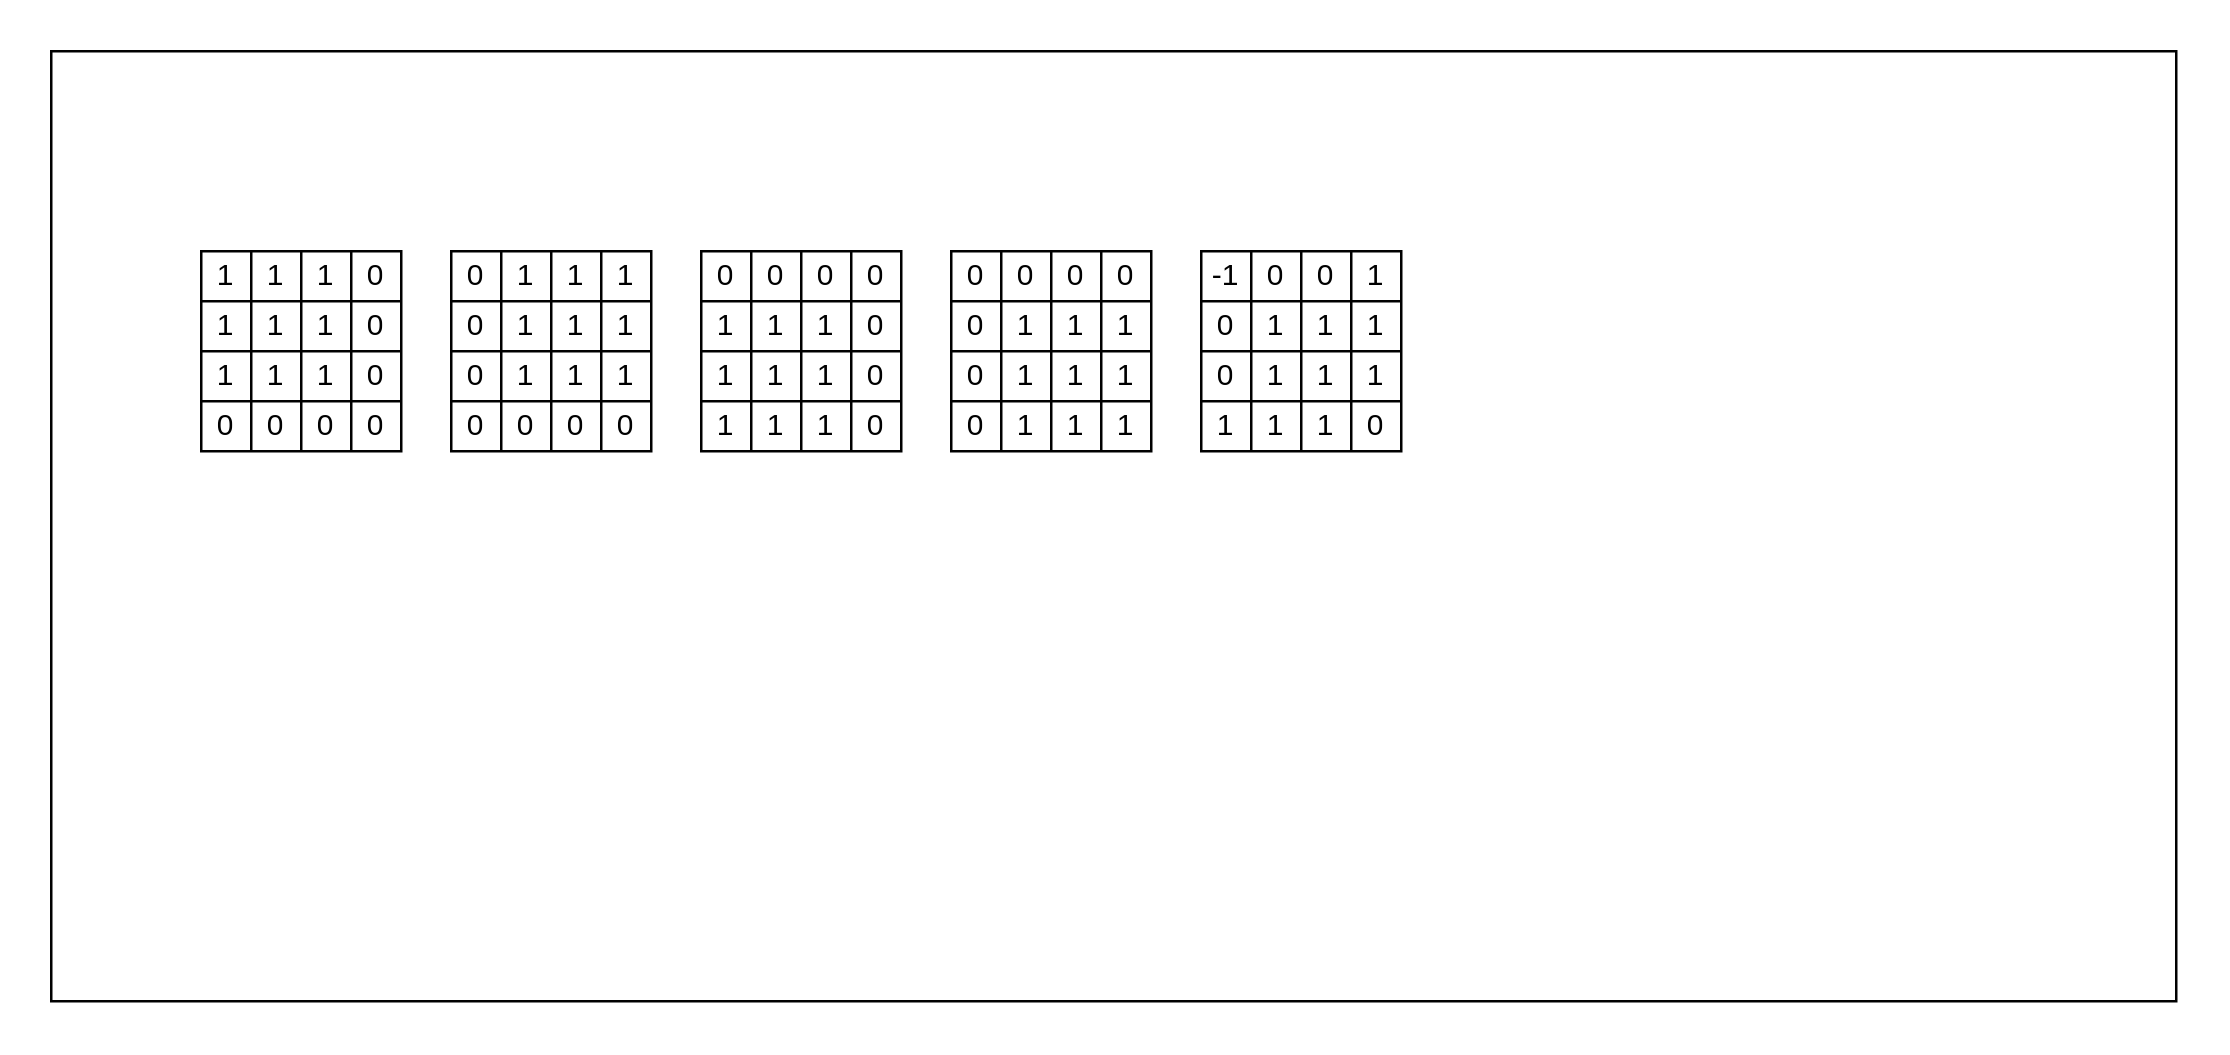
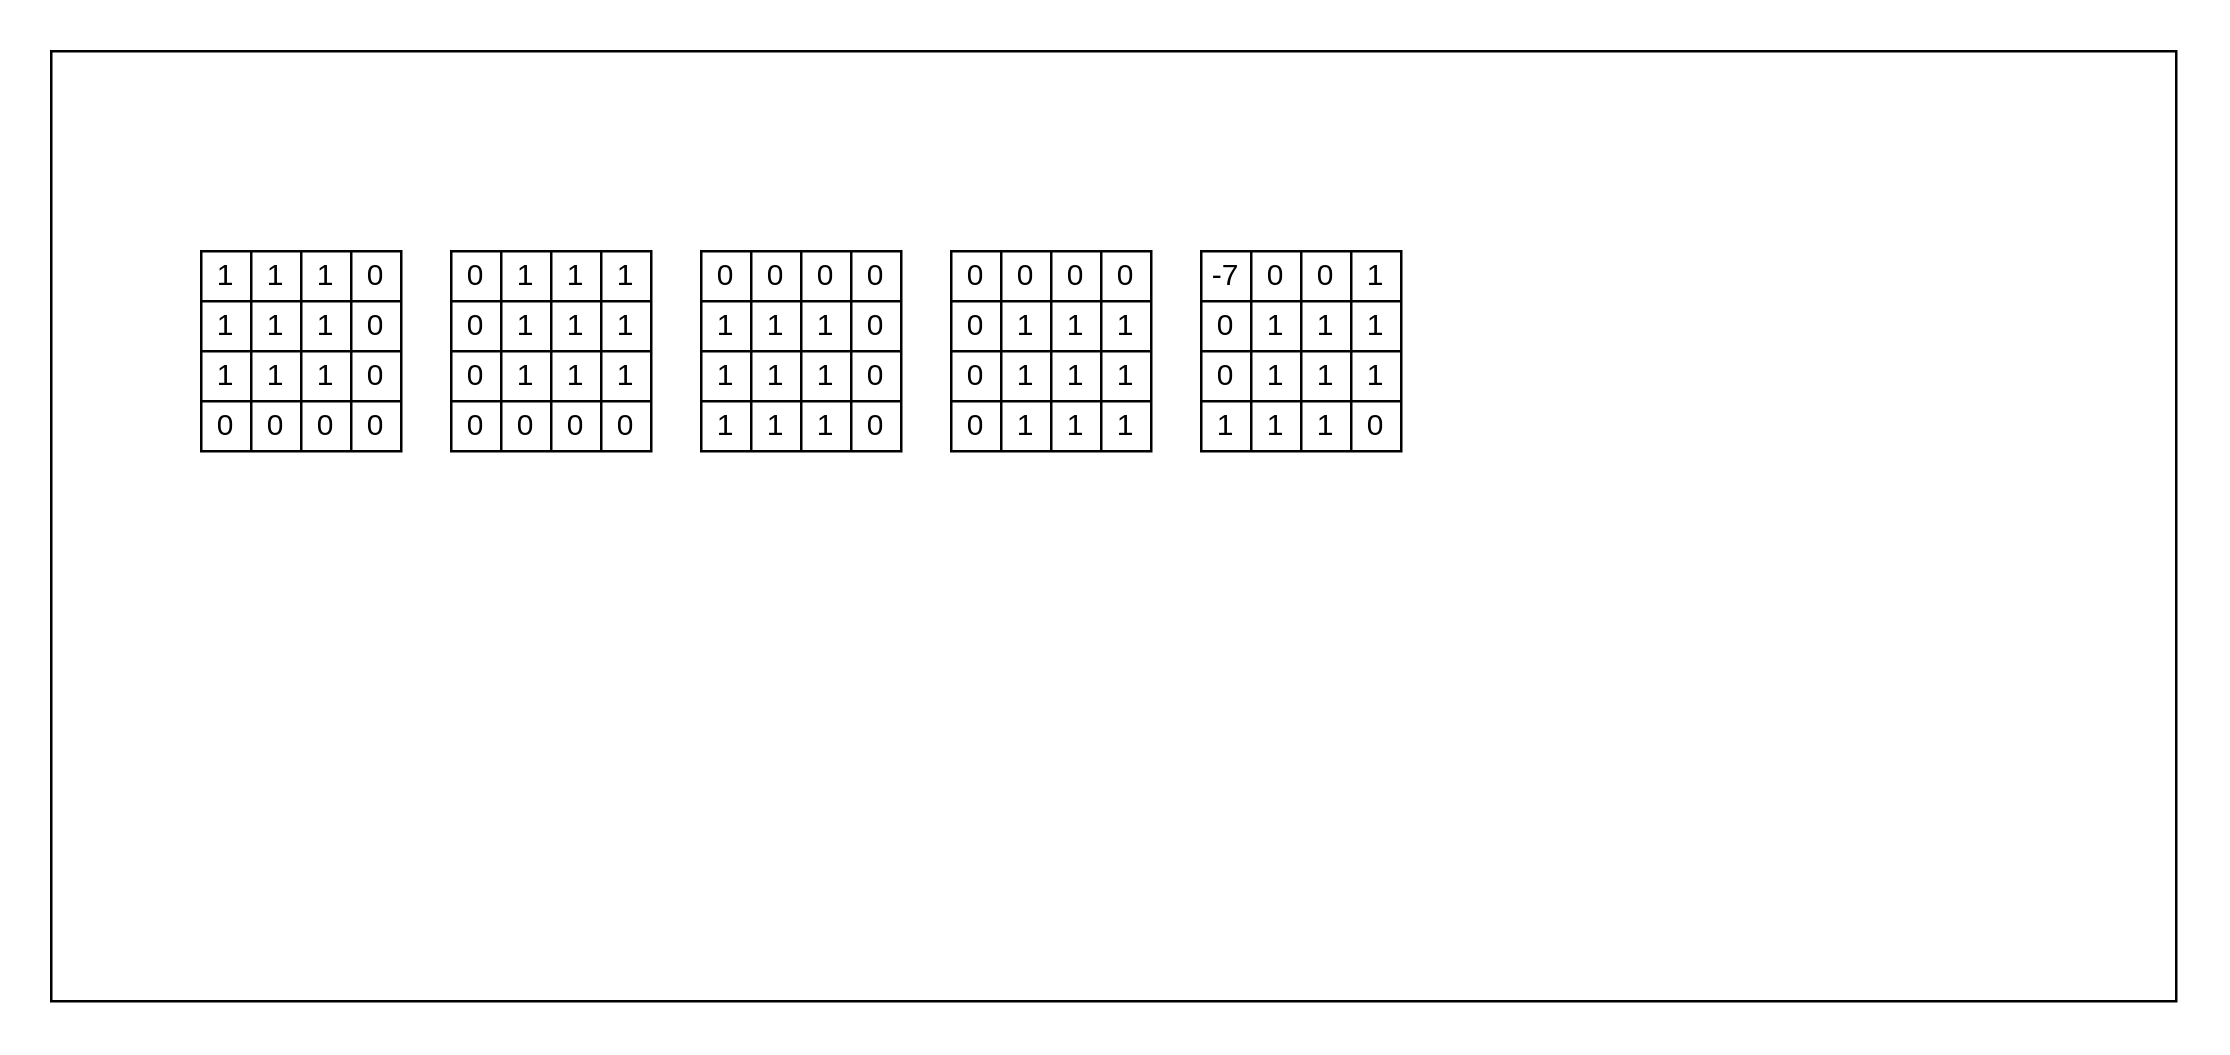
(1226, 276) -> (1226, 276)
